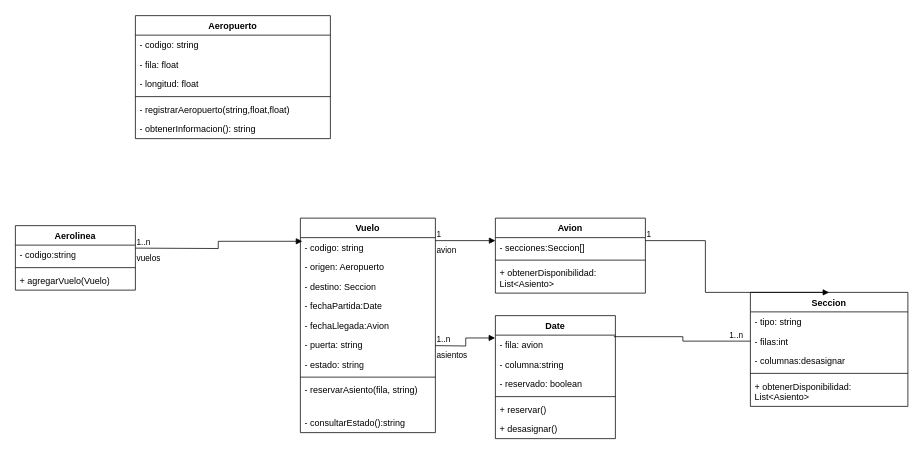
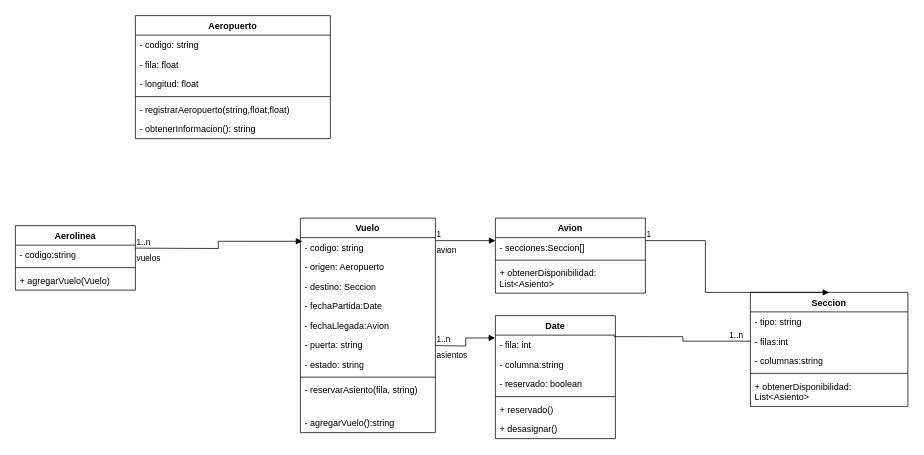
(526, 346) -> (521, 346)
(803, 361) -> (793, 361)
(529, 410) -> (531, 410)
(366, 424) -> (358, 424)
